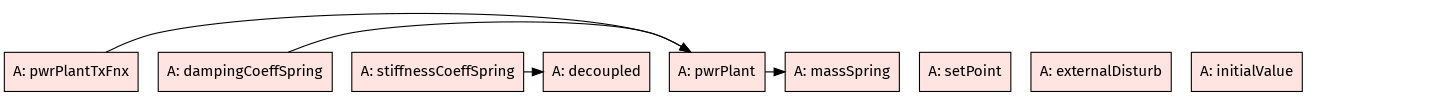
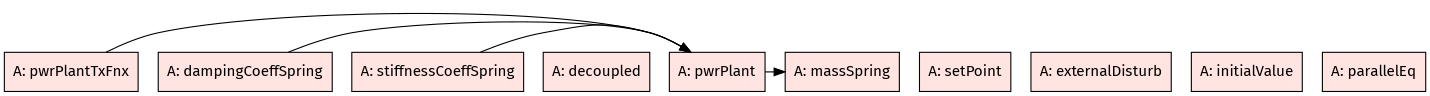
(528, 72) -> (560, 30)
none -> (1374, 72)
